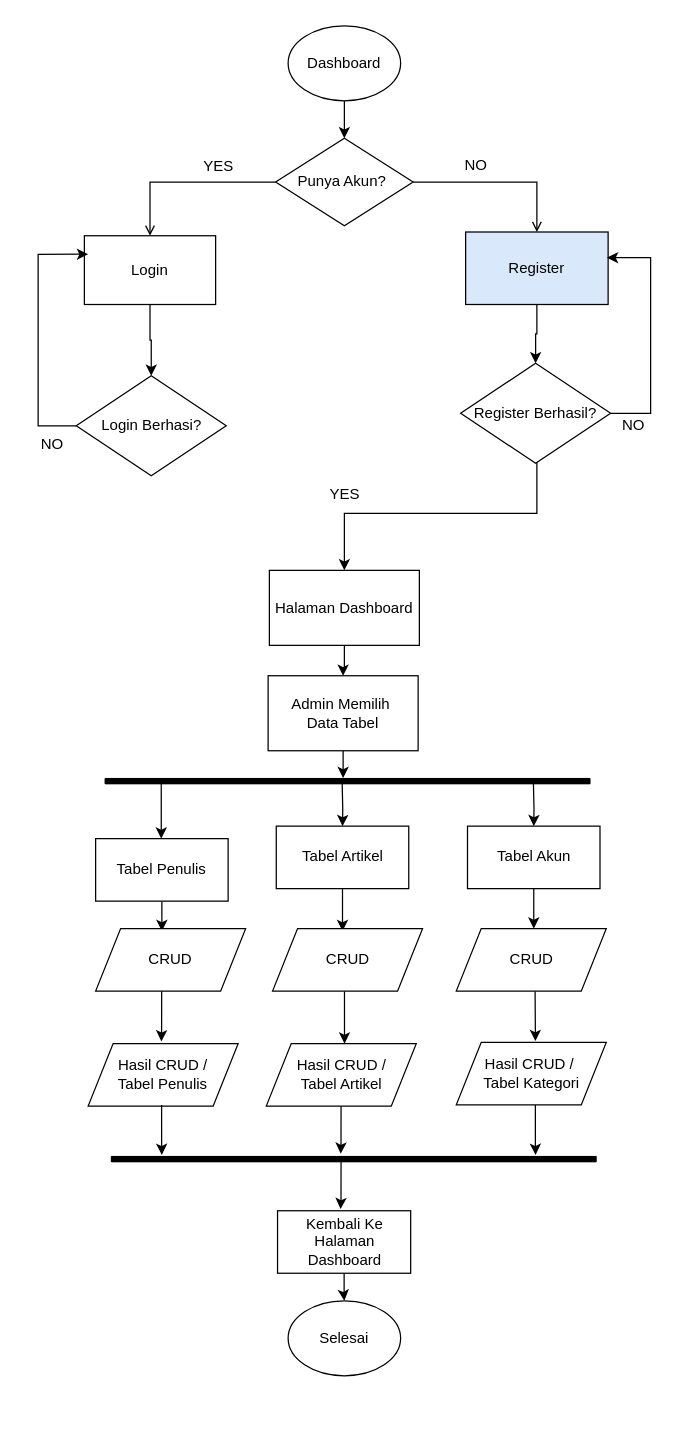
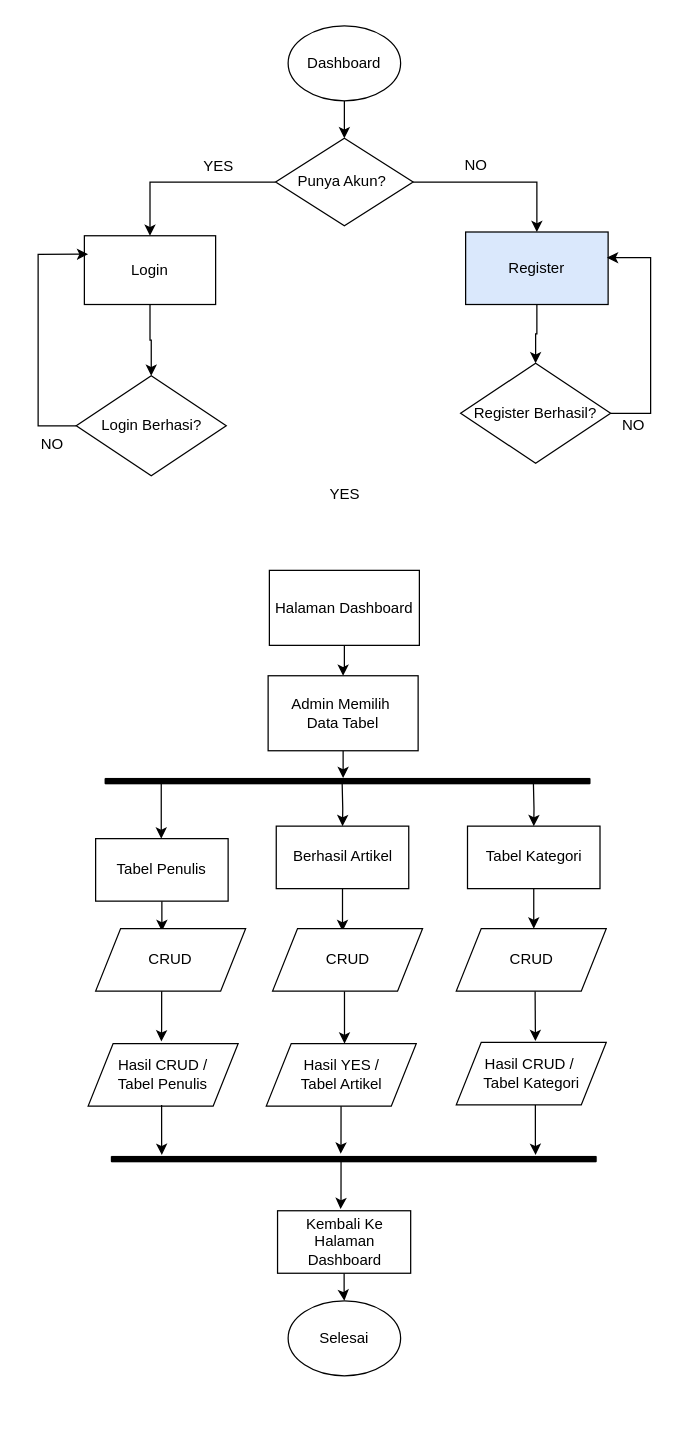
(537, 223) -> (537, 222)
(150, 227) -> (150, 226)
(444, 513) -> none
(343, 857) -> (343, 857)
(534, 857) -> (534, 857)
(342, 1074) -> (342, 1074)
